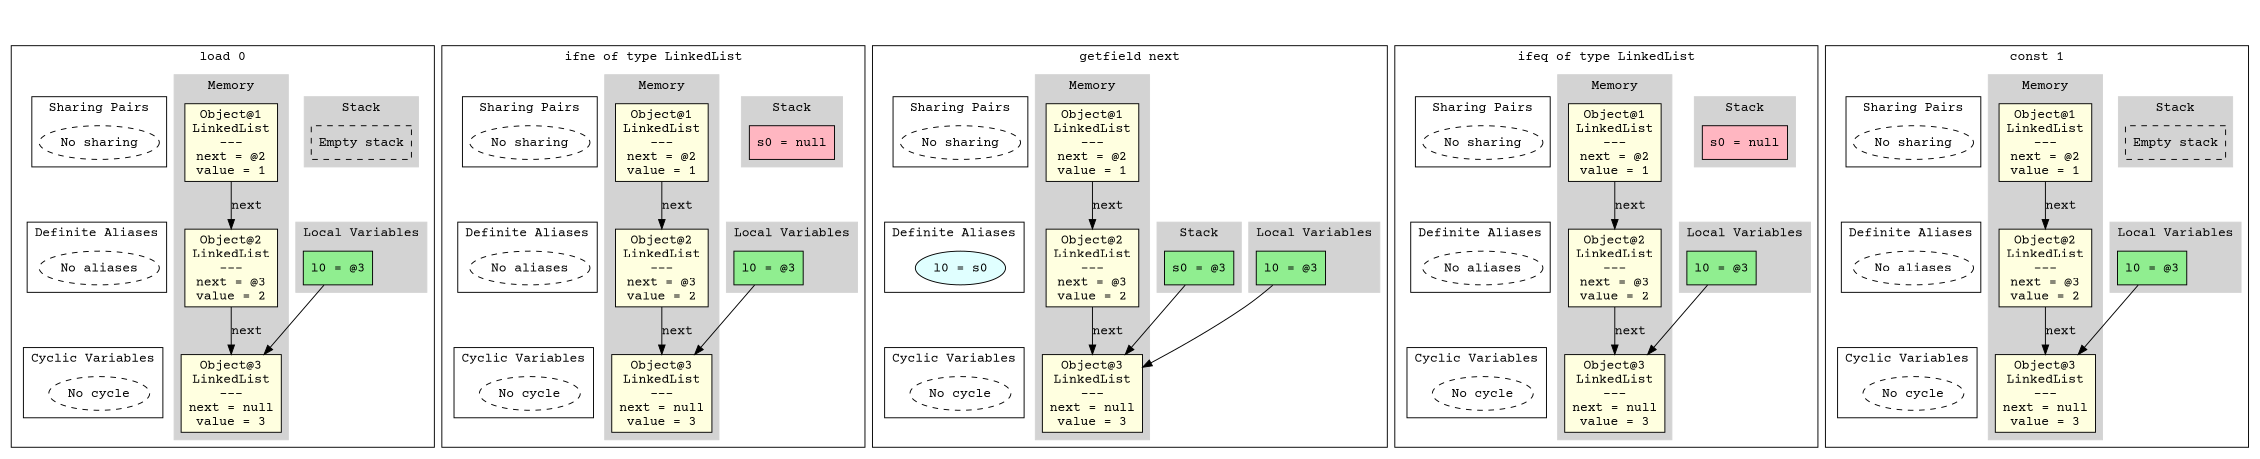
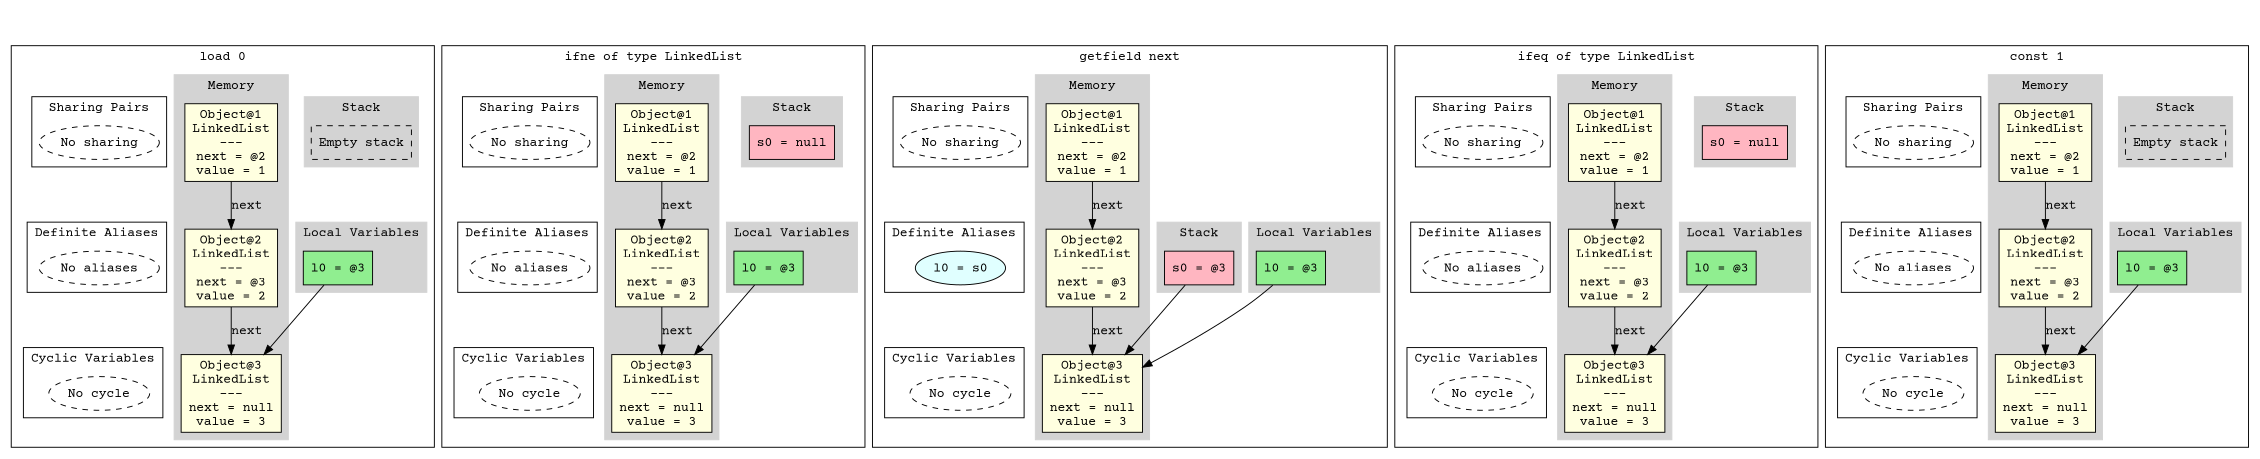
(1199, 268) -> (1199, 268)
